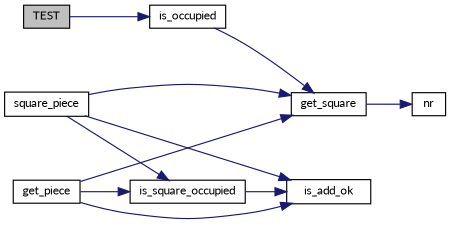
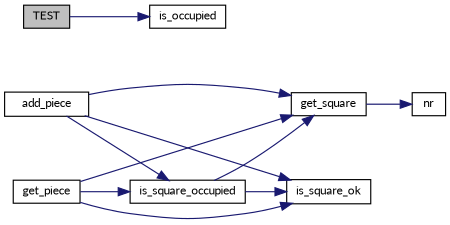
(261, 54) -> (261, 154)
(47, 104) -> (47, 104)
(329, 192) -> (329, 192)
